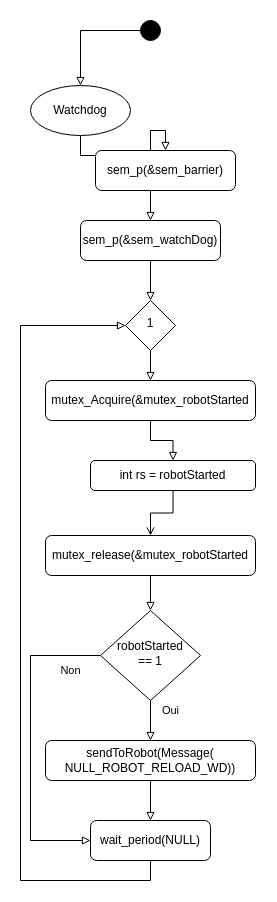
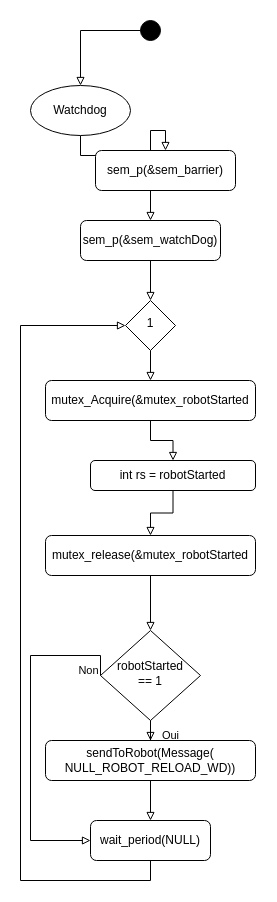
(151, 529) -> (151, 526)
(151, 656) -> (151, 676)
